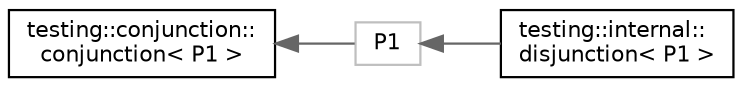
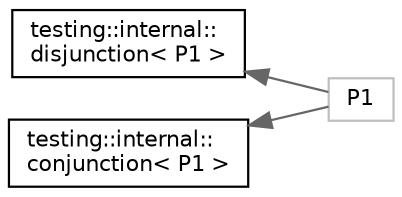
(142, 44) -> (129, 153)
(472, 44) -> (298, 85)
